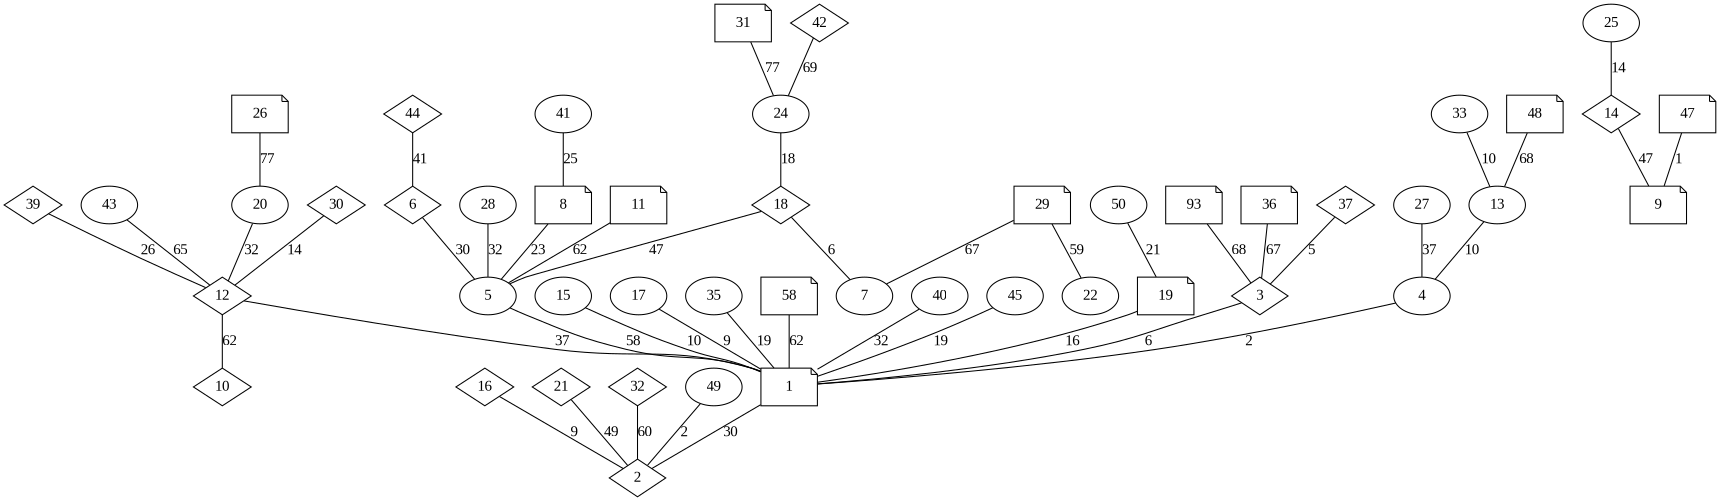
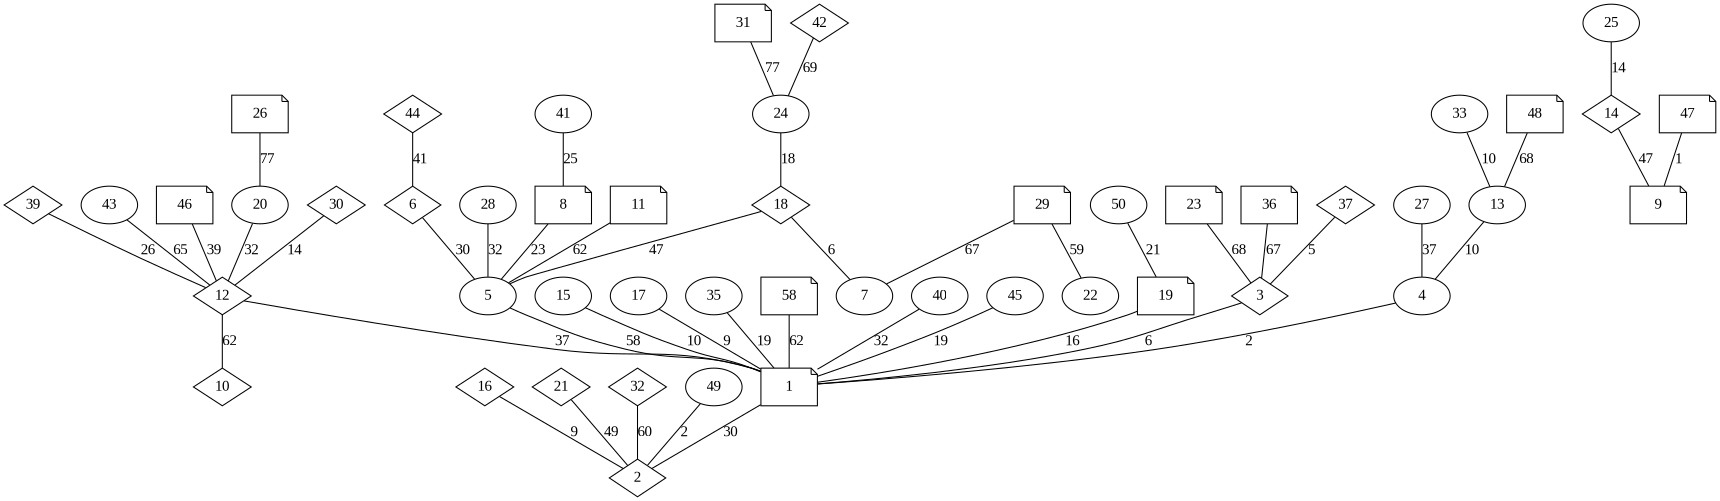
none -> (185, 205)
(1194, 205) -> (1194, 205)
